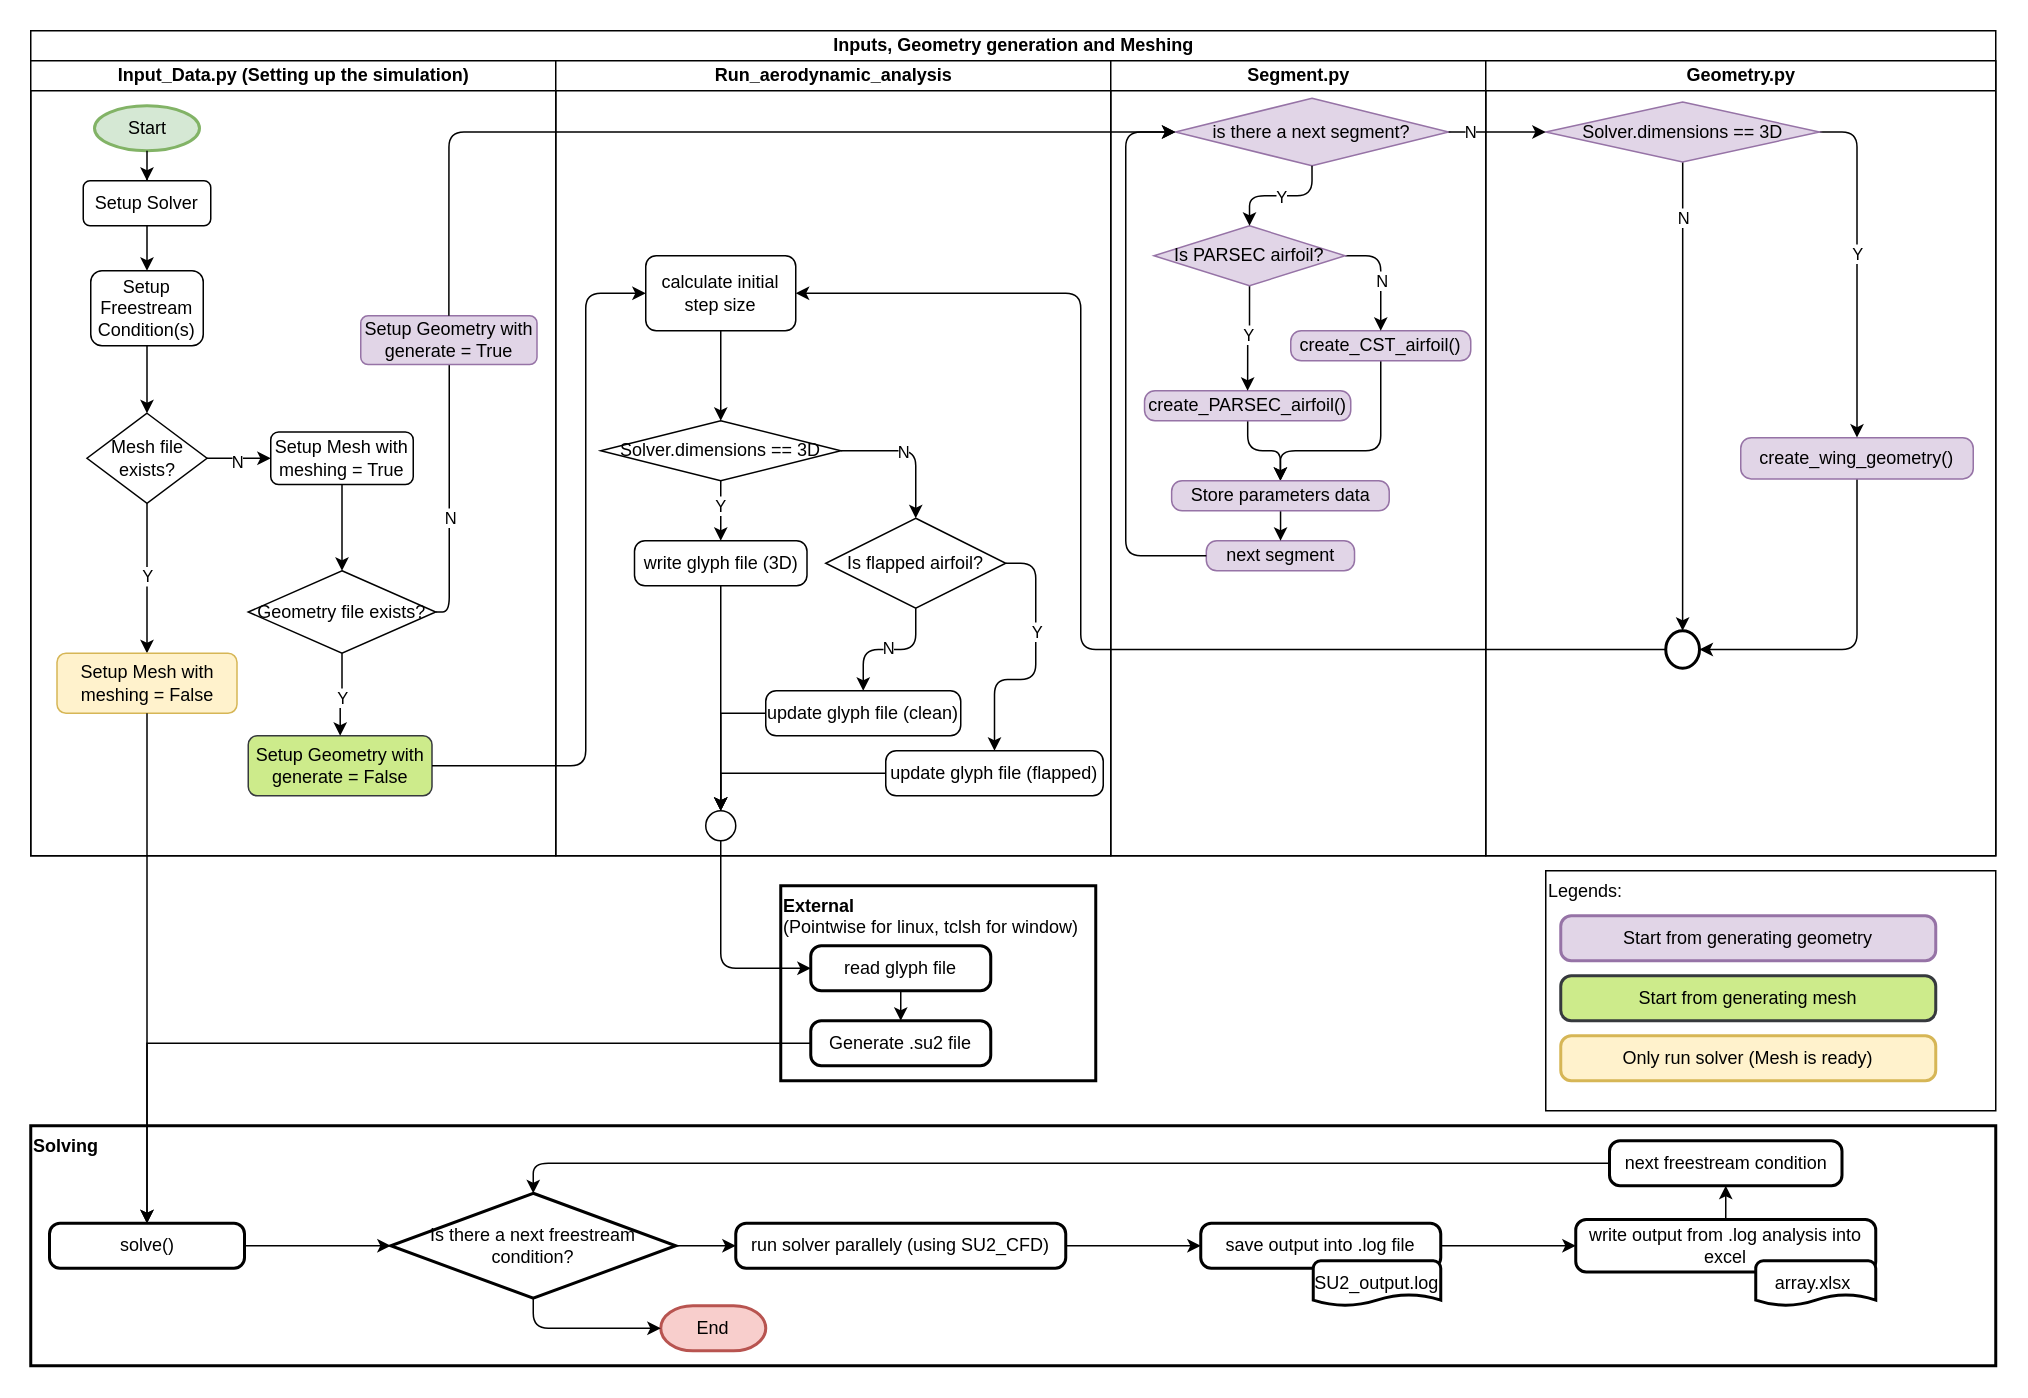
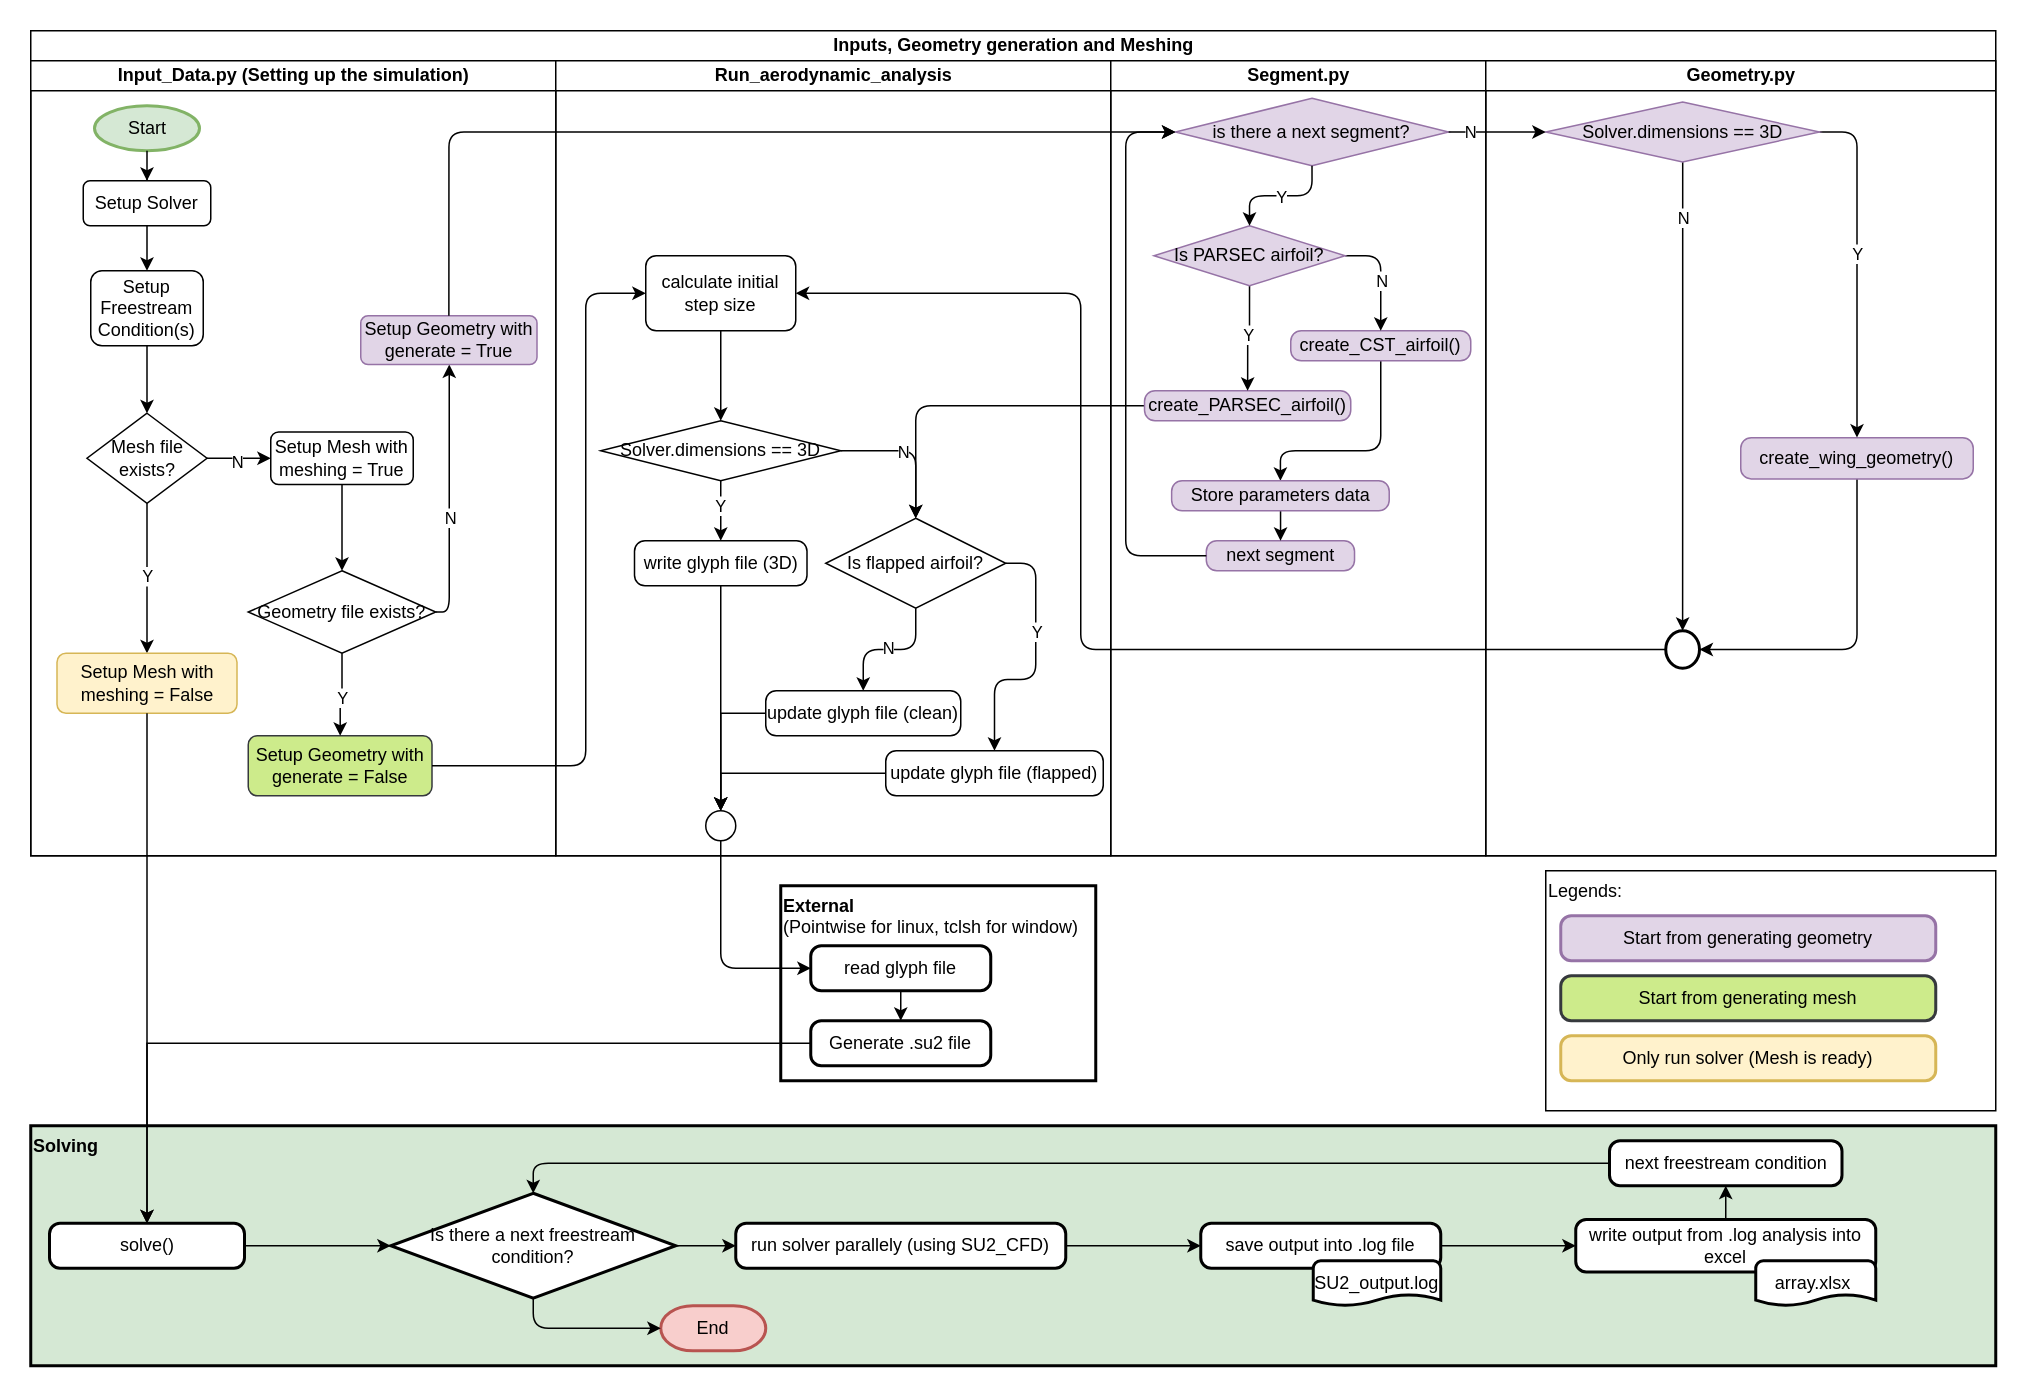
(449, 372) -> (449, 376)
(1251, 446) -> (1010, 406)
(64, 1147) -> (64, 1147)
